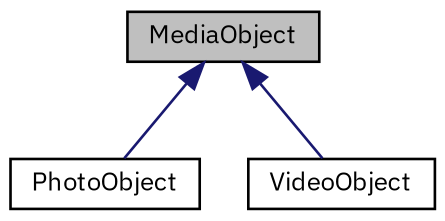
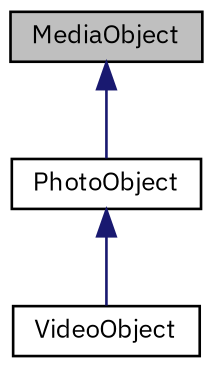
(291, 121) -> (106, 271)
